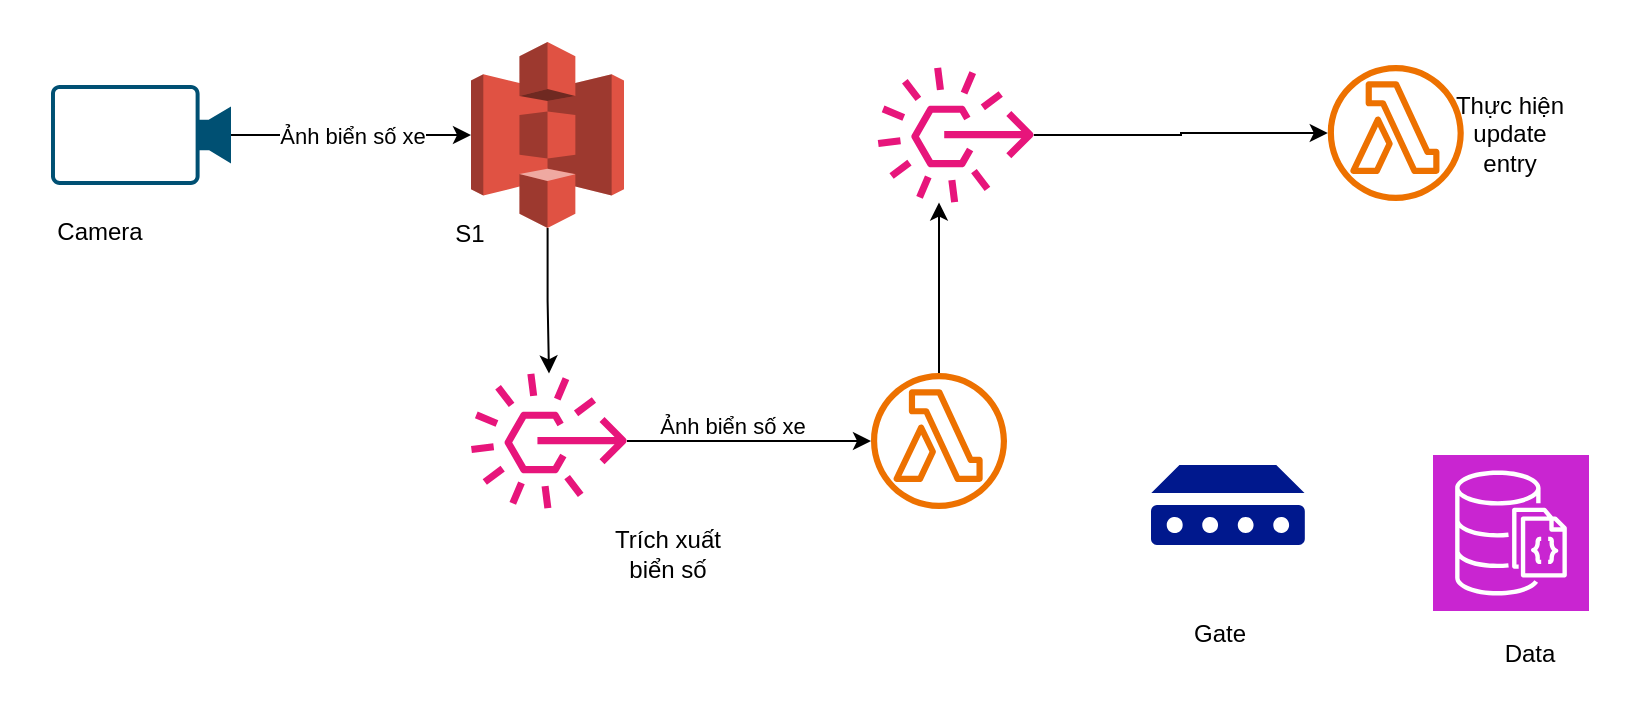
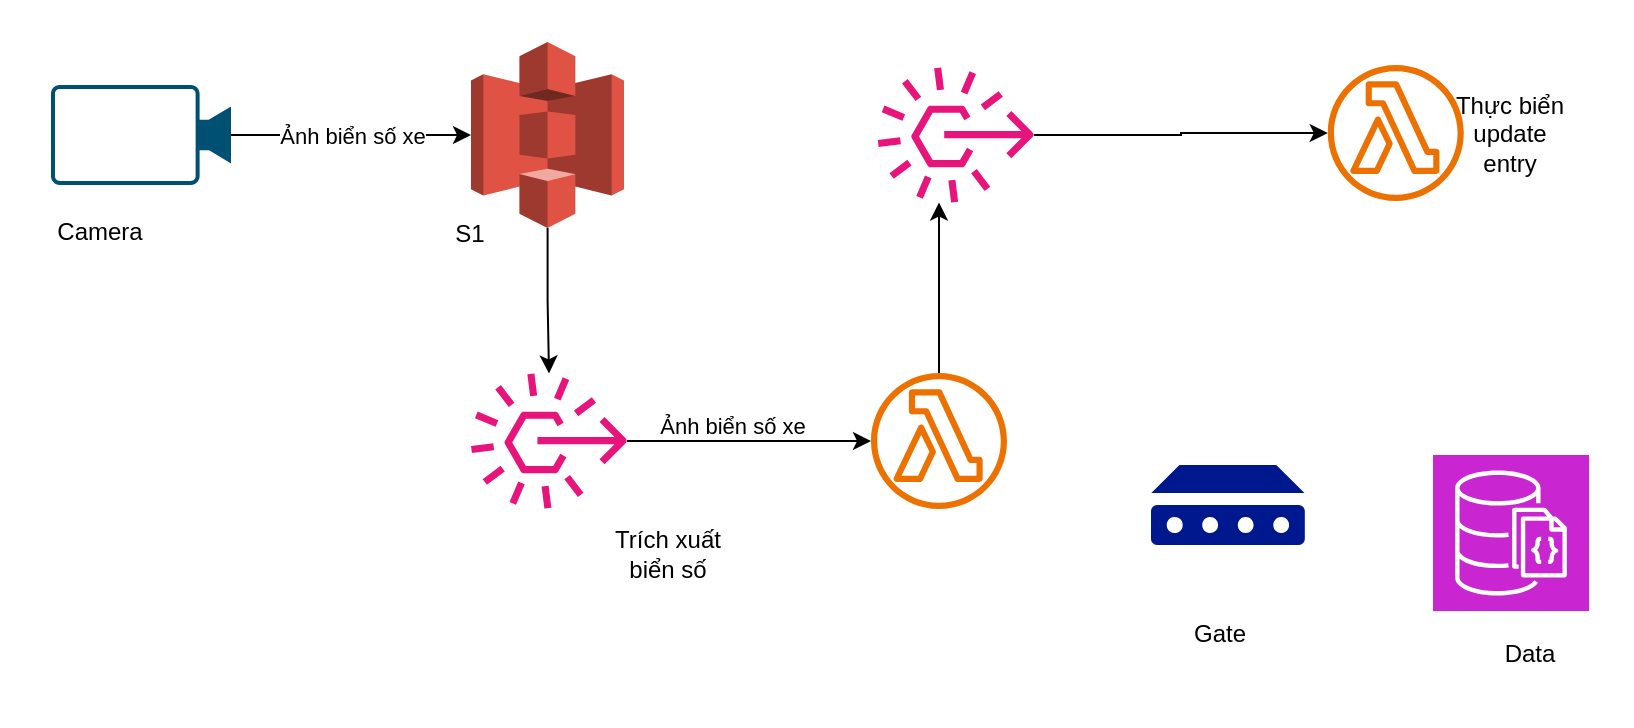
(1511, 135) -> (1511, 135)
